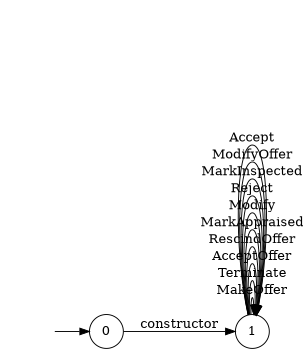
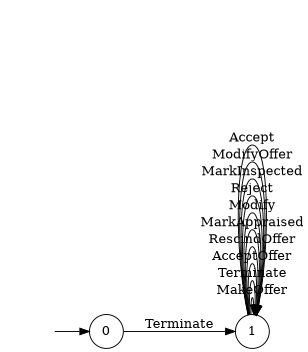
(179, 324) -> (179, 324)
